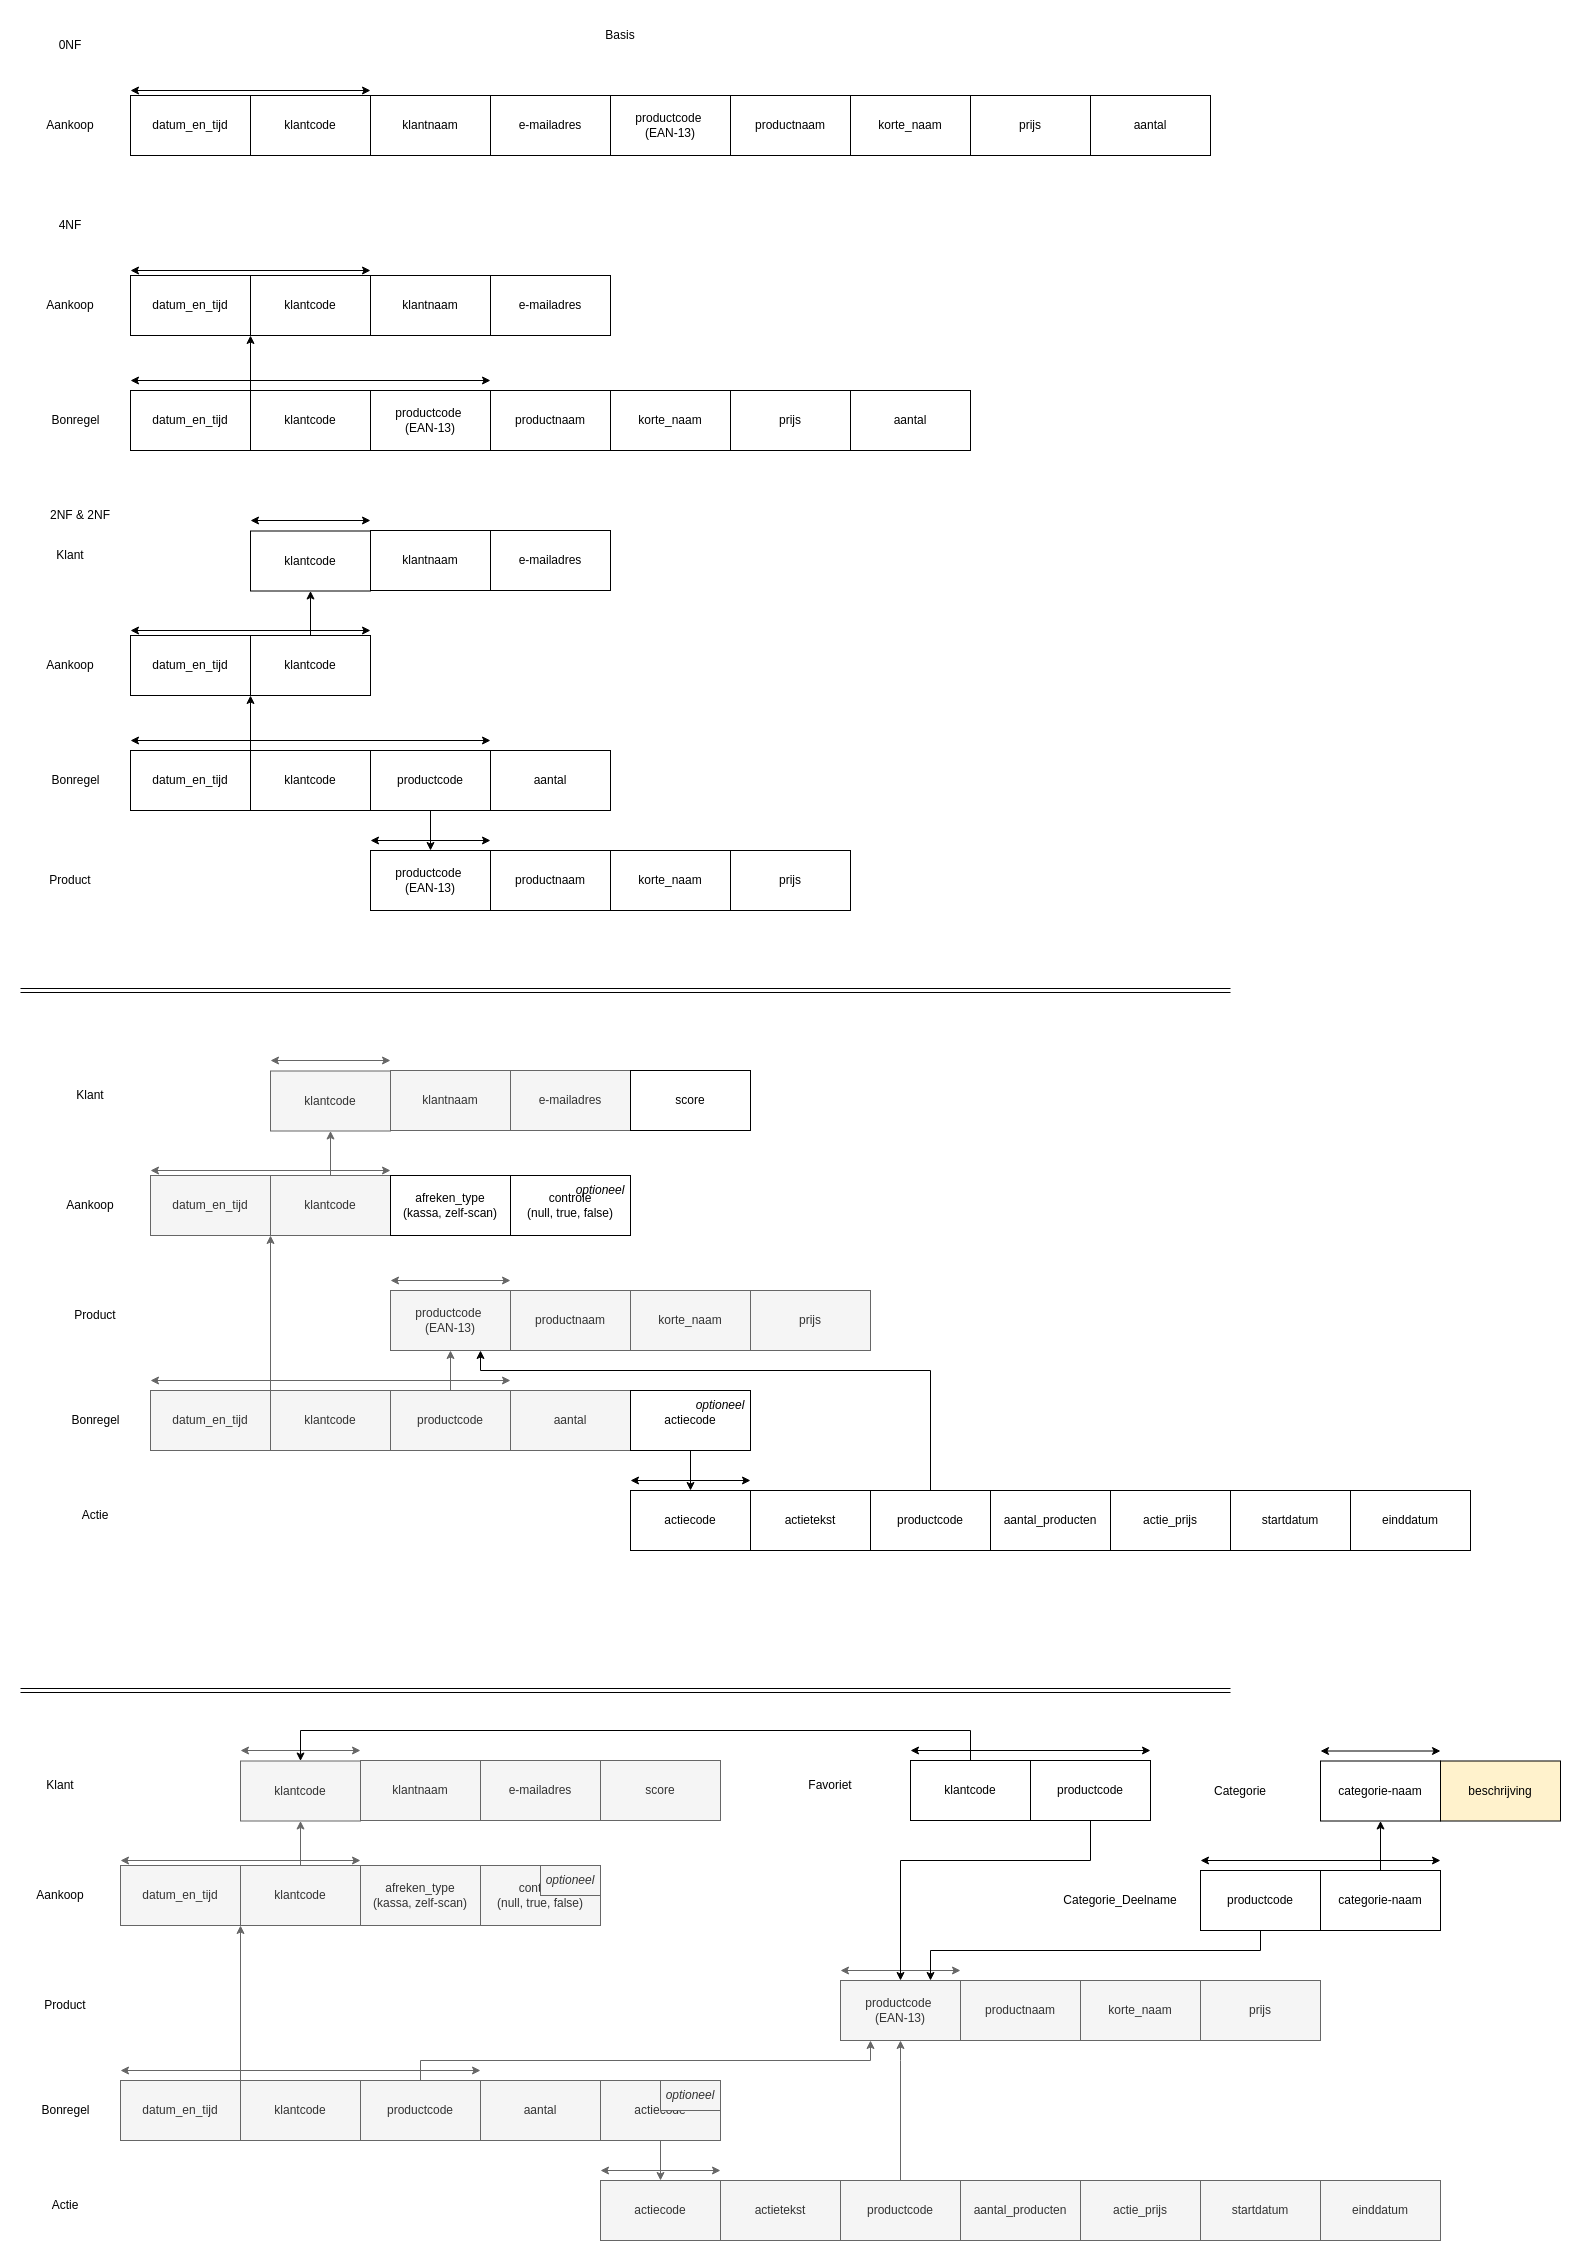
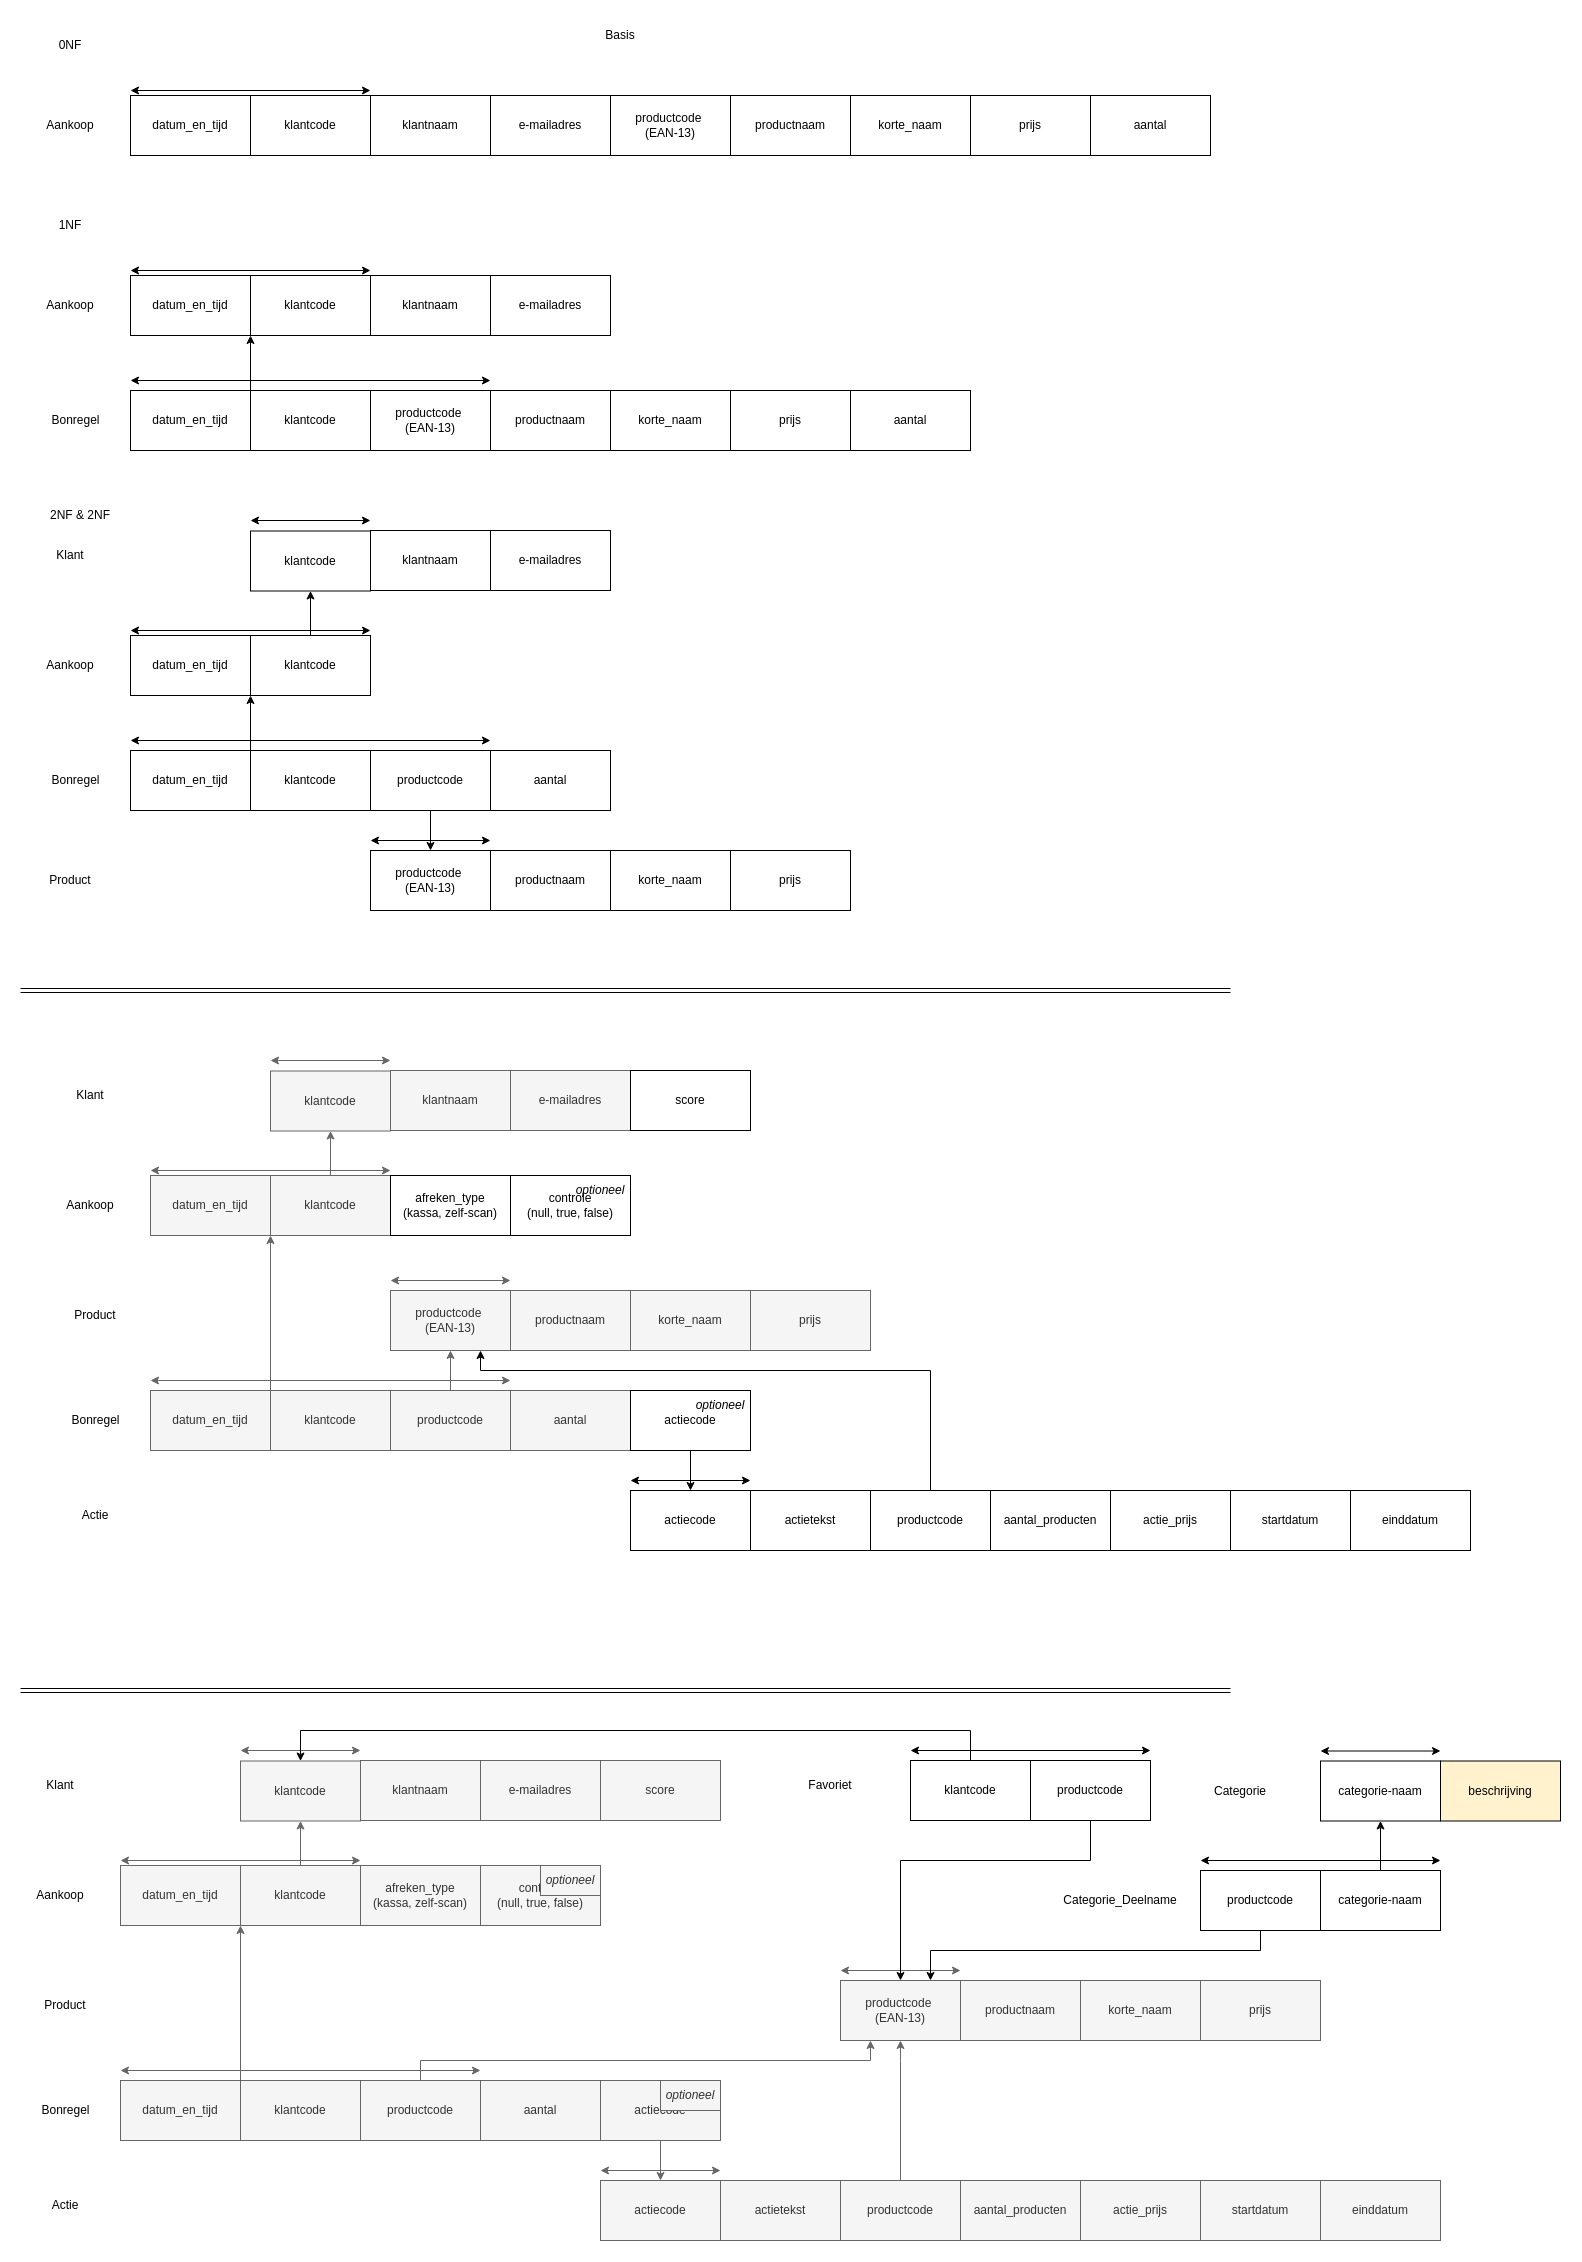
(71, 226) -> (71, 226)
